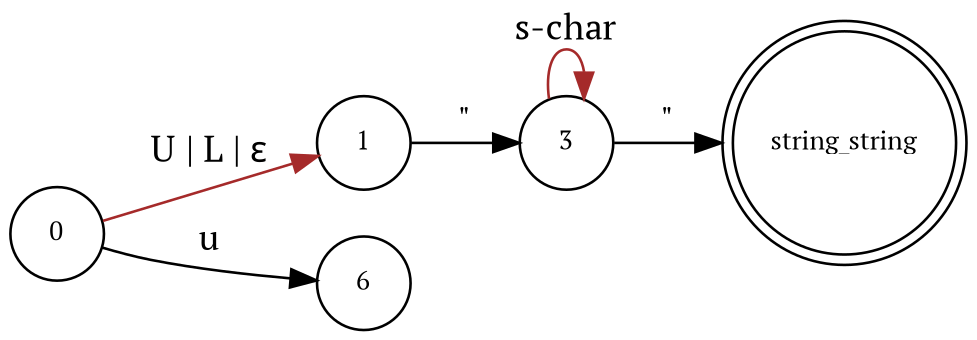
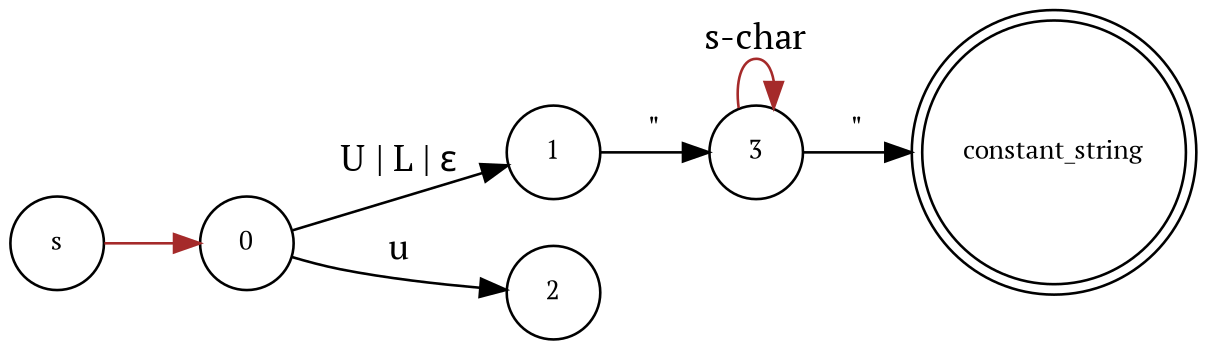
(844, 143) -> (1054, 152)
(198, 192) -> (388, 202)
none -> (57, 243)
(364, 283) -> (554, 293)
